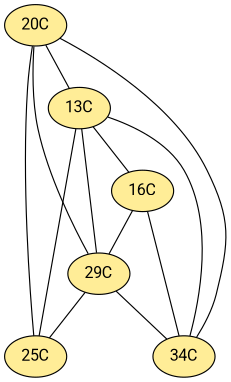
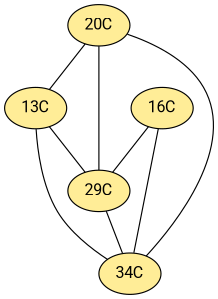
(111, 150) -> none
(36, 356) -> none
